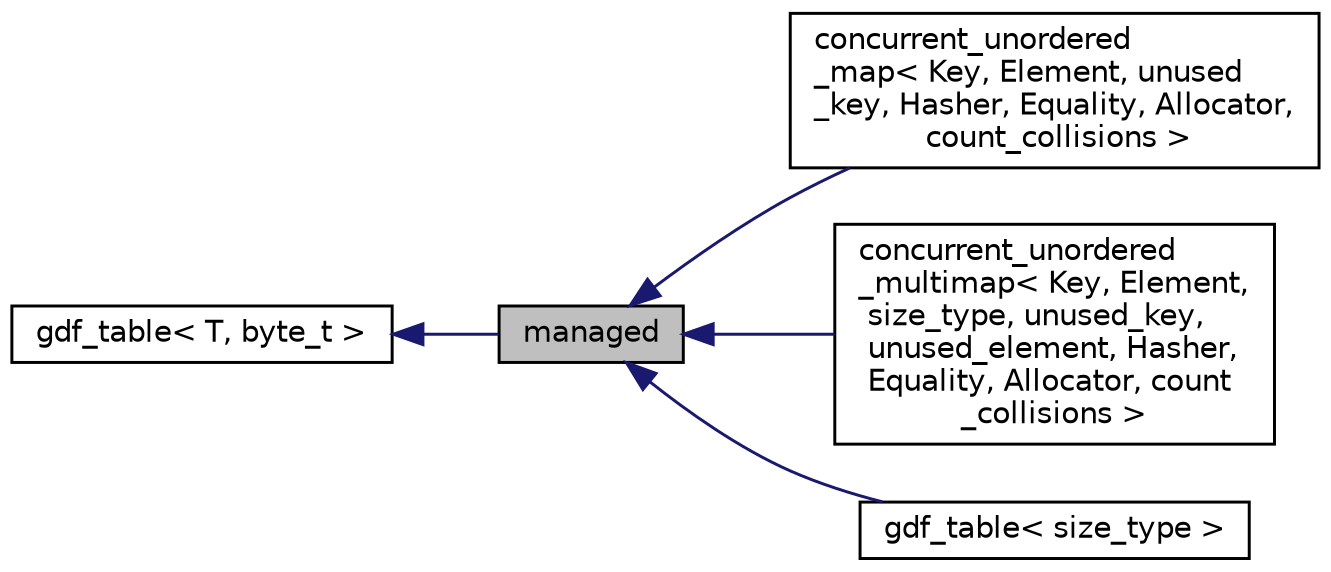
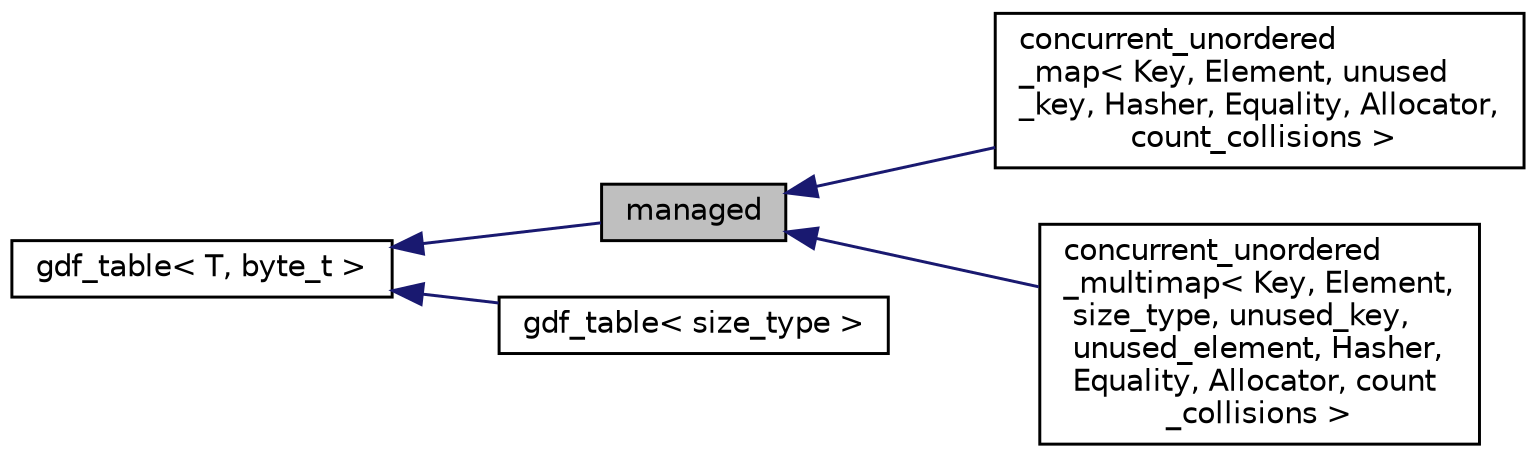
(759, 456) -> (460, 299)
